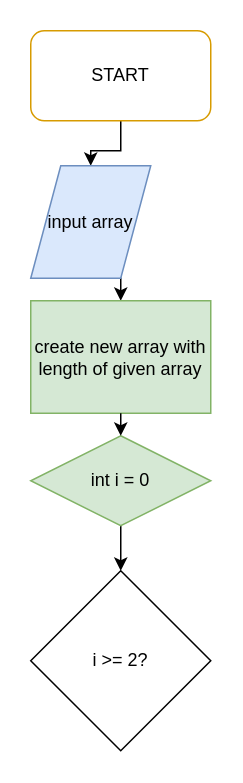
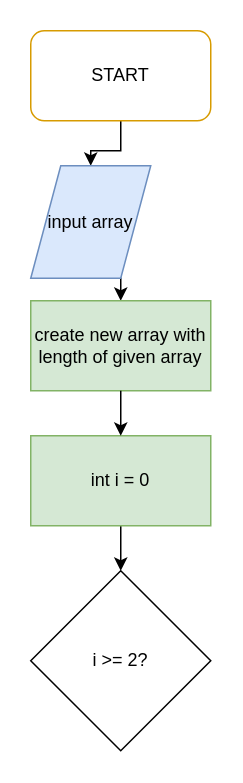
(121, 357) -> (121, 346)
(121, 481) -> (121, 481)
